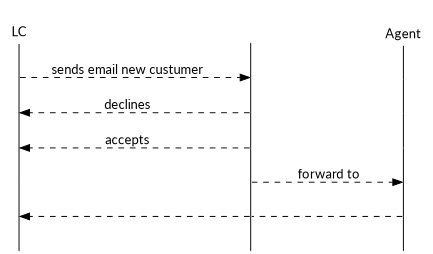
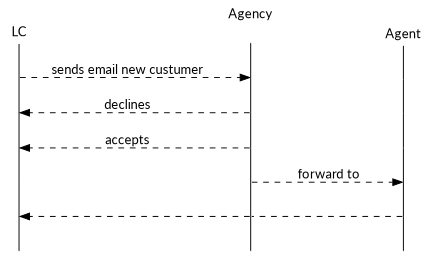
none -> (251, 15)
